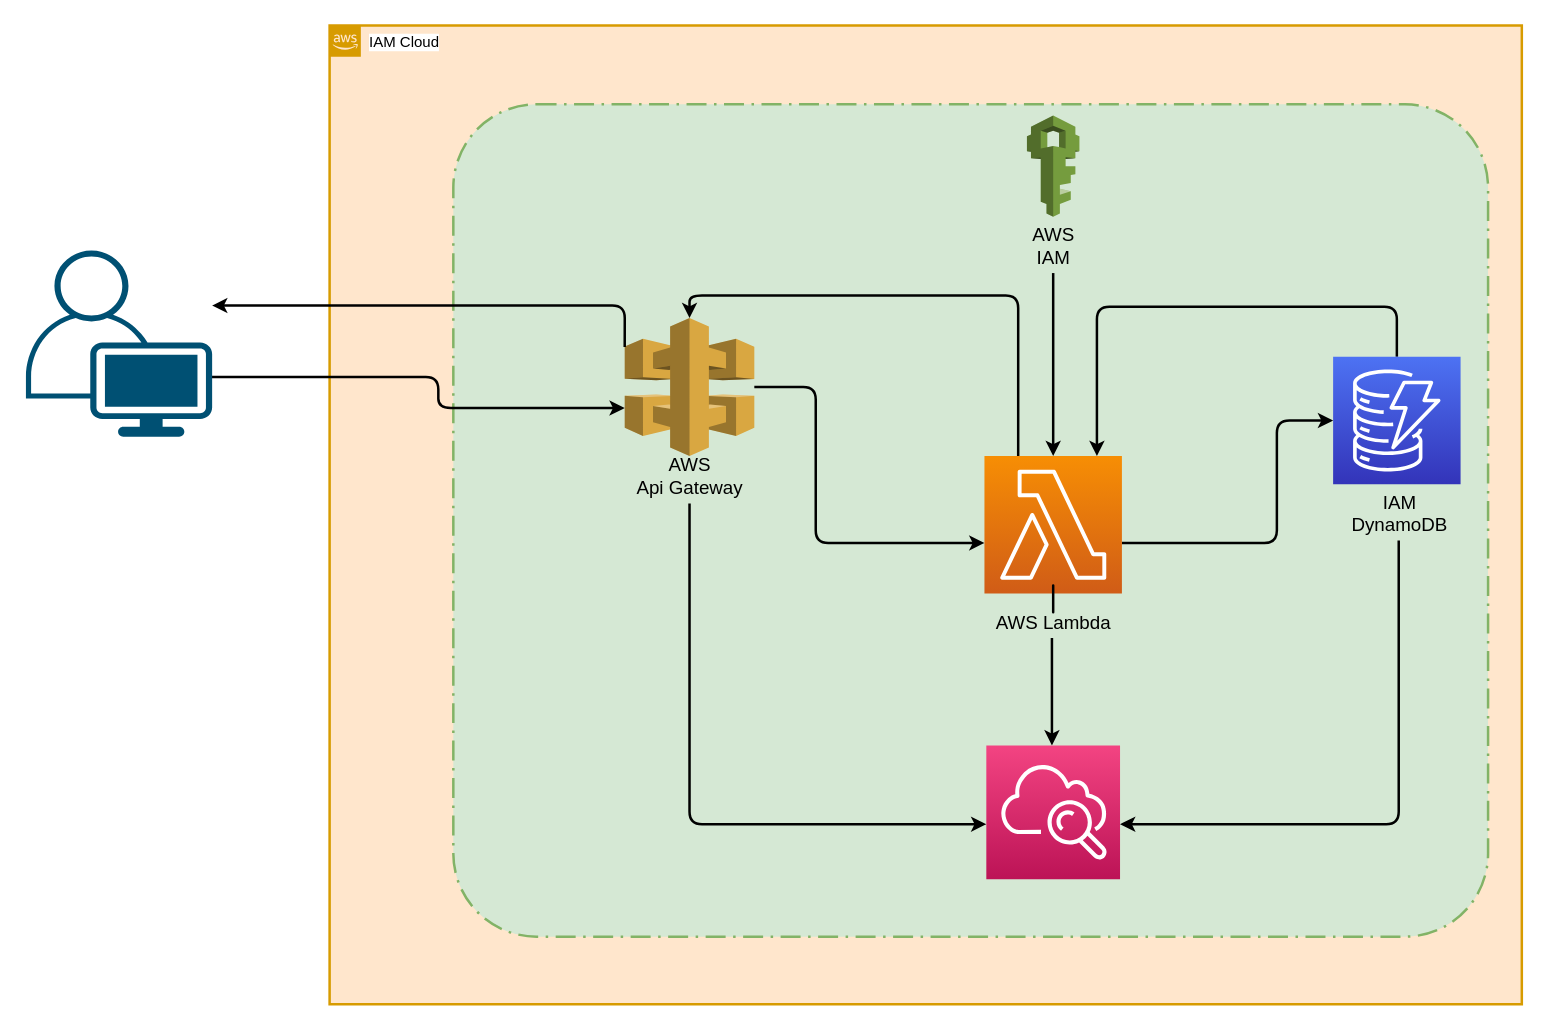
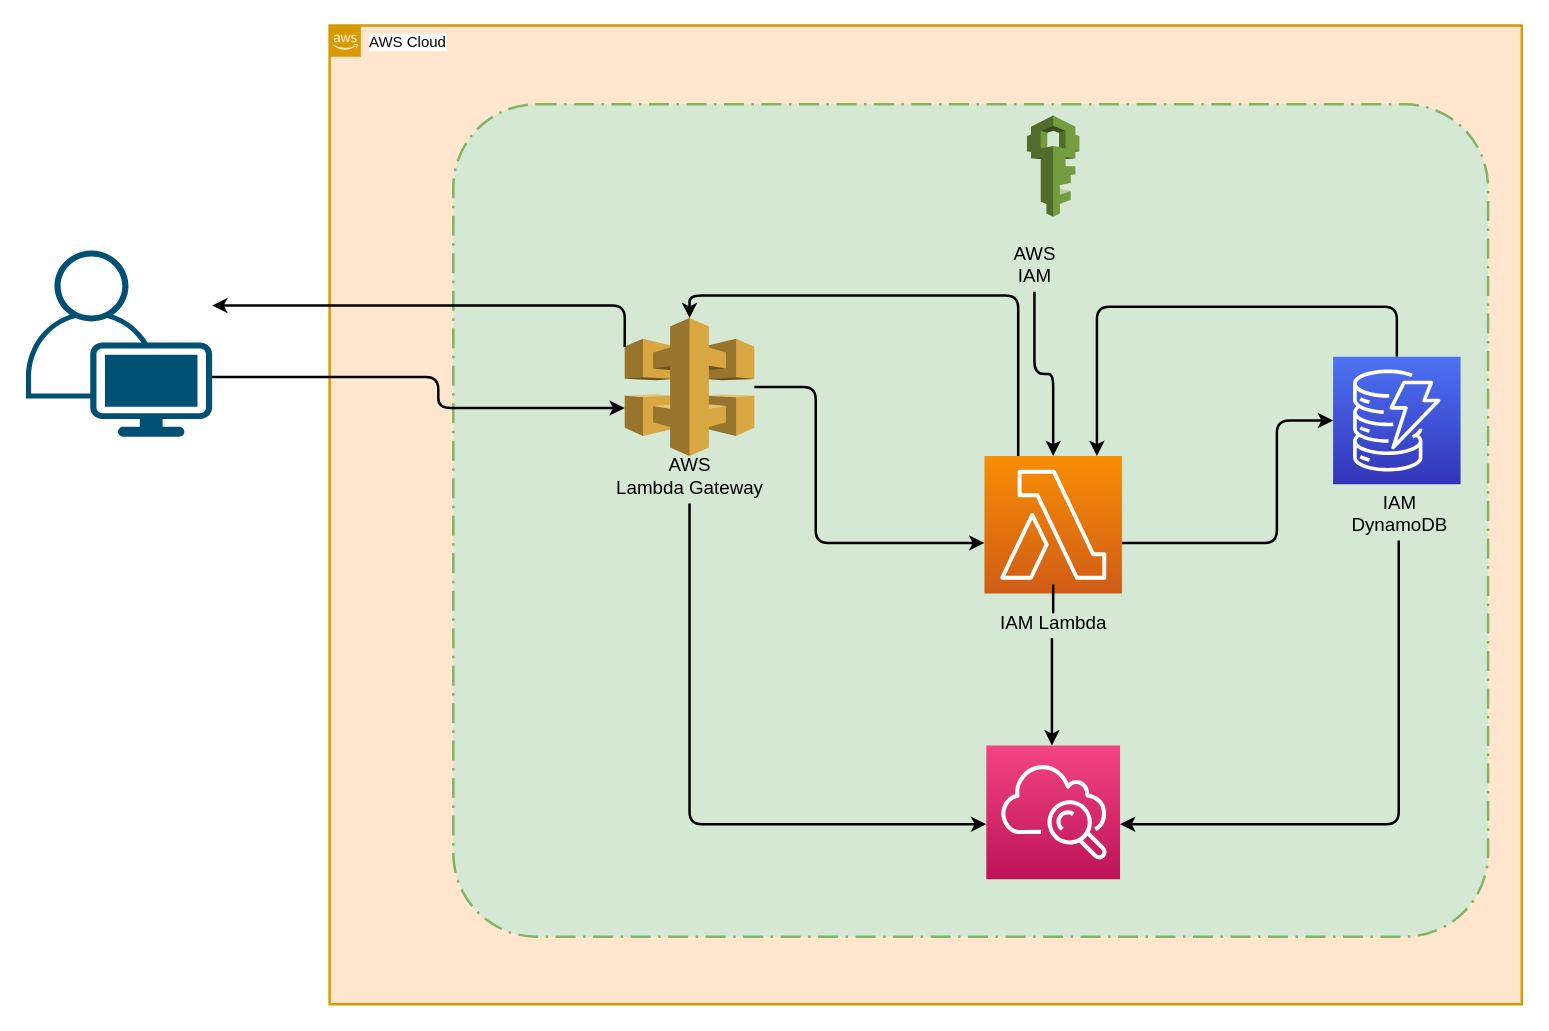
(403, 43) -> (403, 43)
(1053, 245) -> (1034, 264)
(690, 476) -> (690, 476)
(1054, 622) -> (1054, 622)
